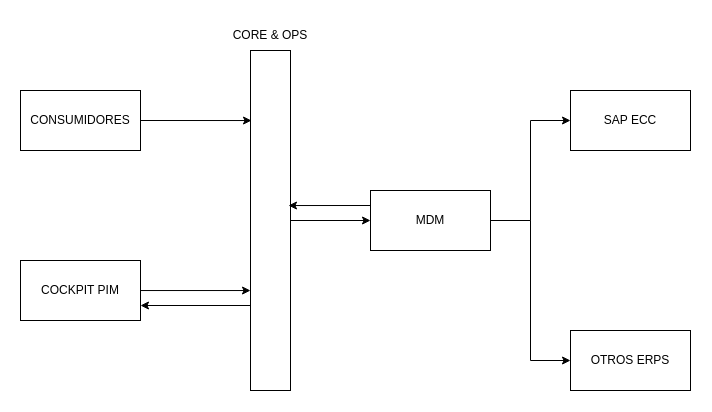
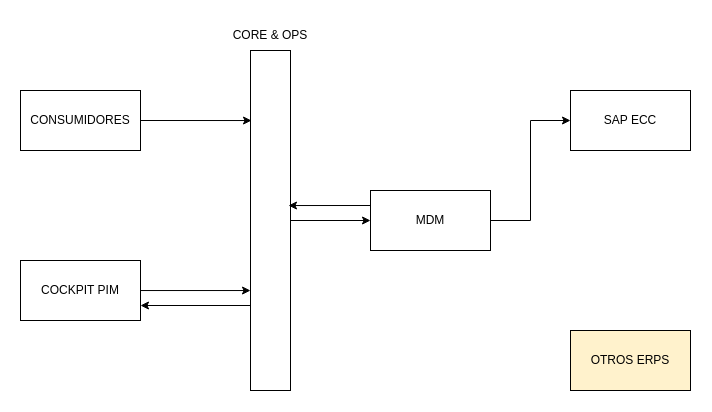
(531, 308) -> none
(631, 361) -> (631, 361)
